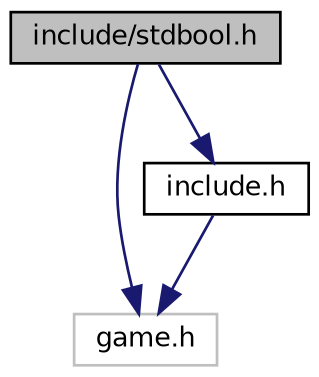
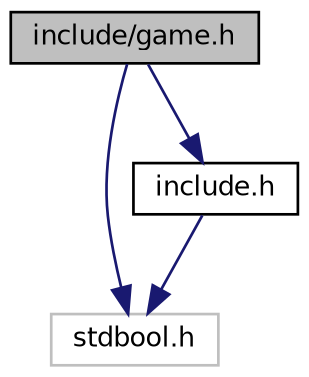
(146, 38) -> (135, 38)
(146, 340) -> (135, 340)
